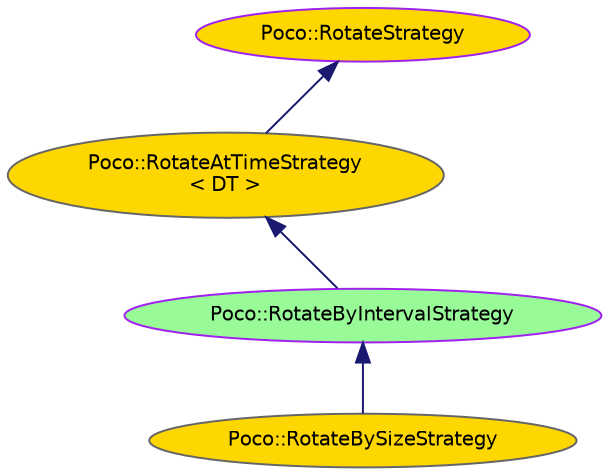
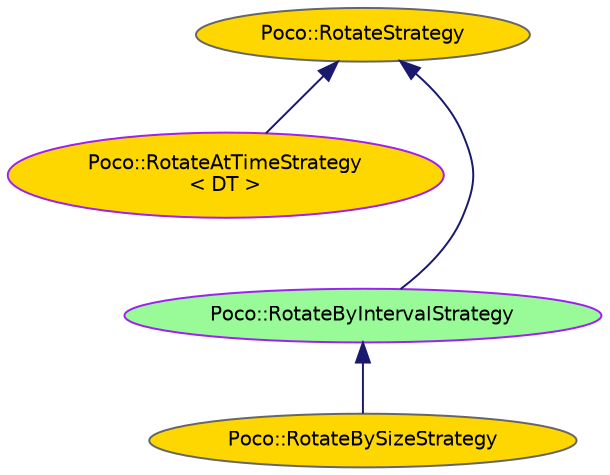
(363, 35) -> (363, 35)
(226, 175) -> (226, 175)
(309, 260) -> (472, 185)
